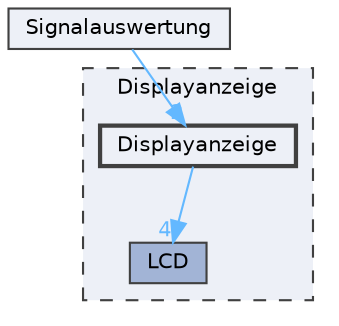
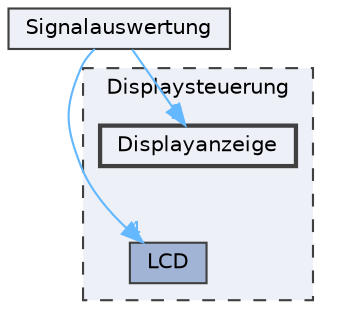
(198, 88) -> (198, 88)
(186, 194) -> (70, 129)
